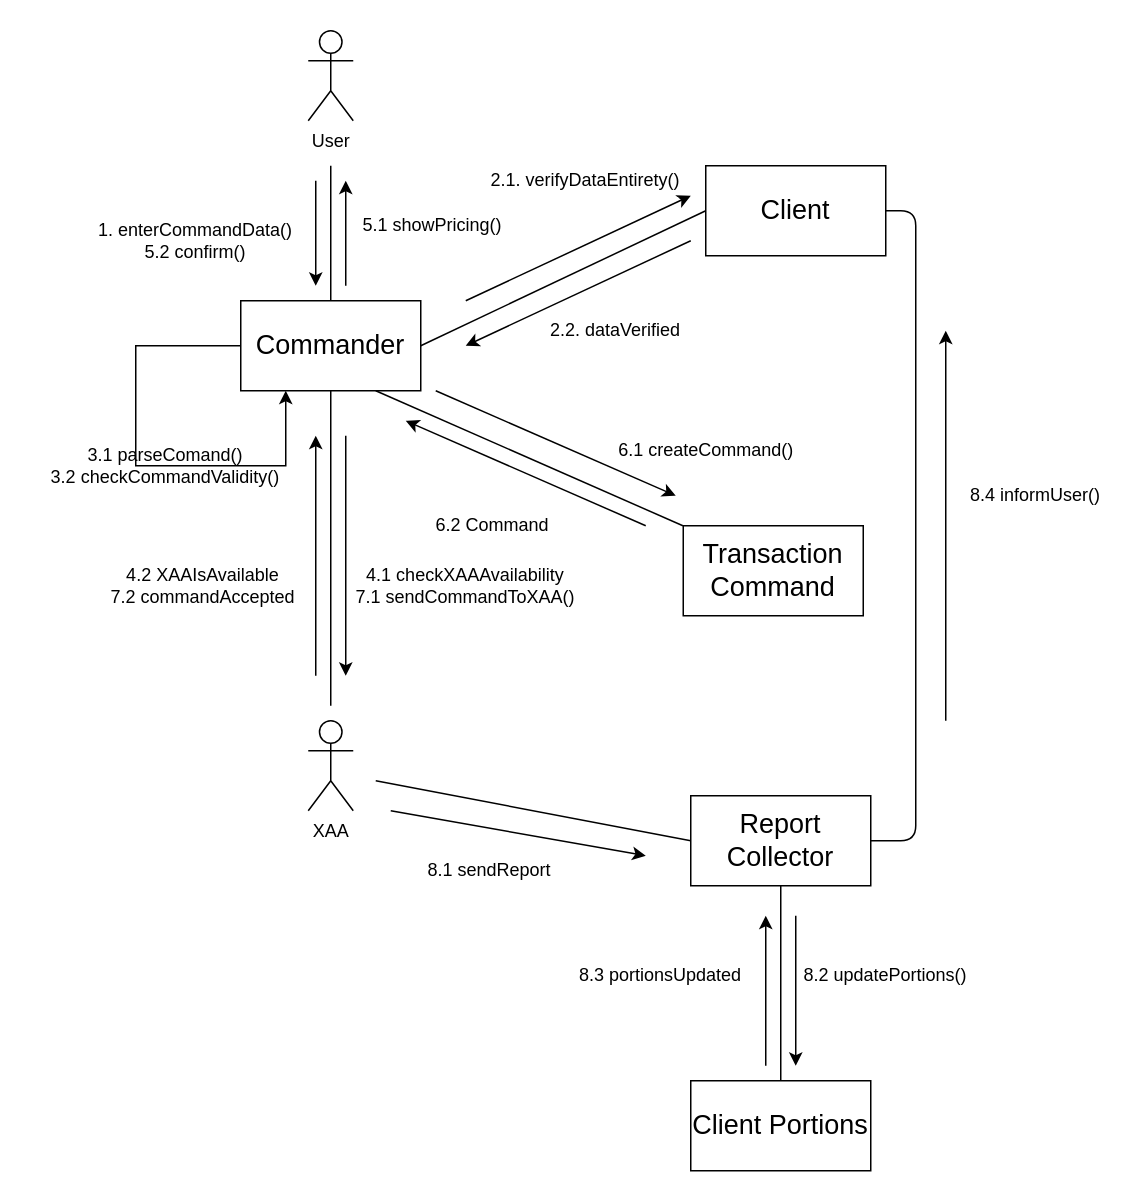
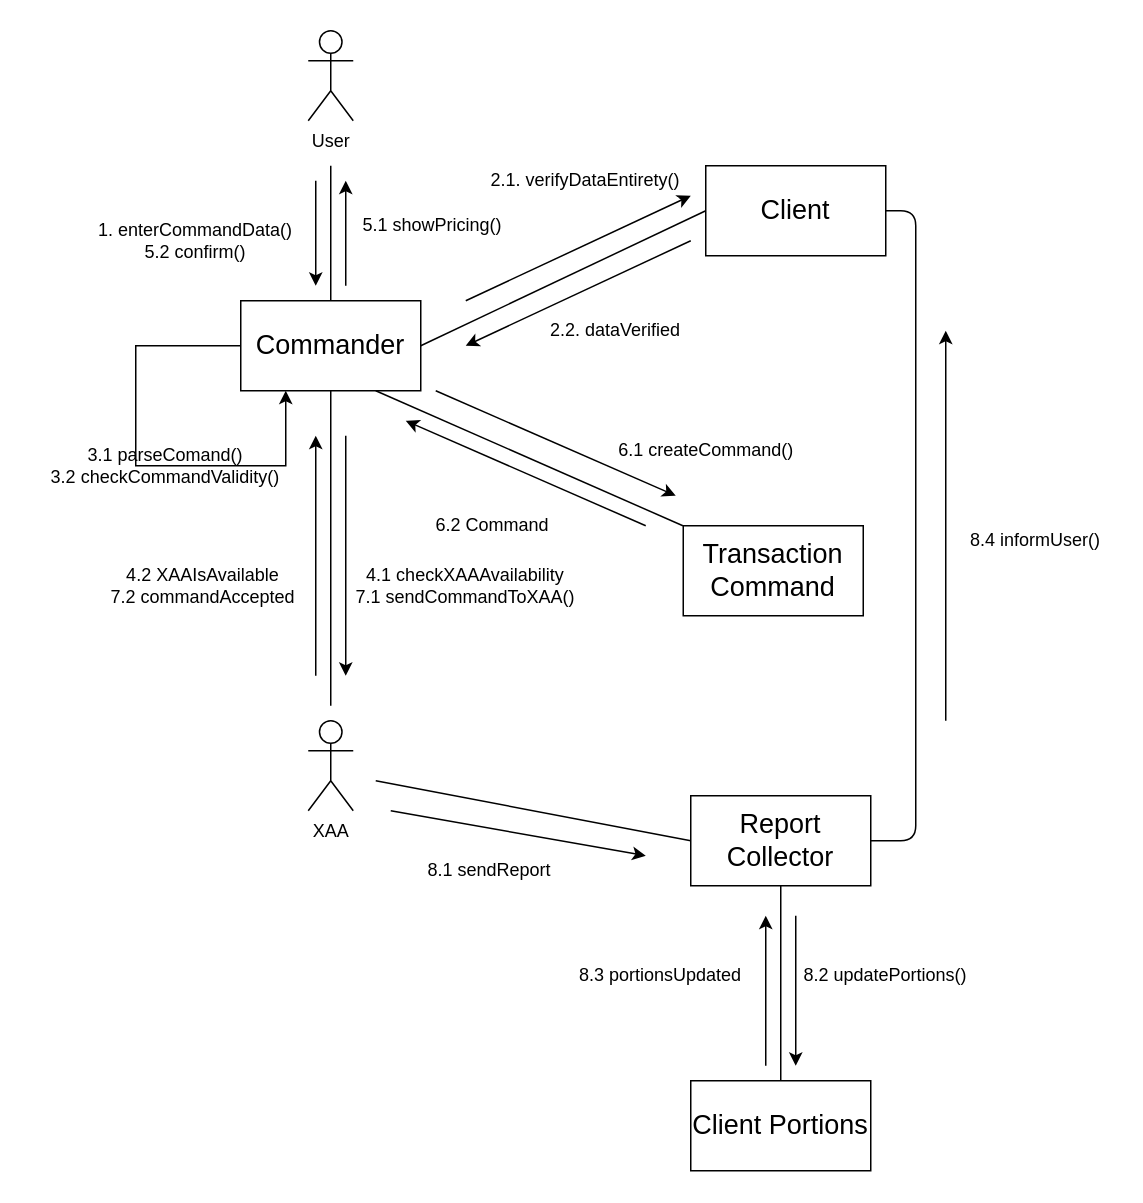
(1036, 496) -> (1036, 541)
